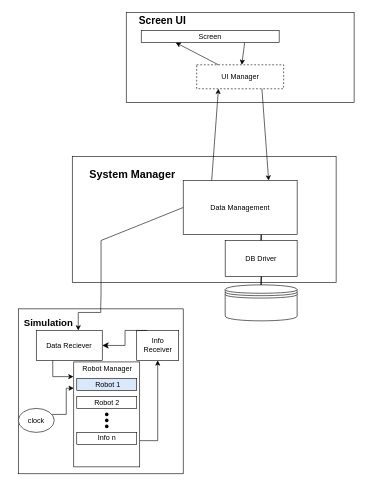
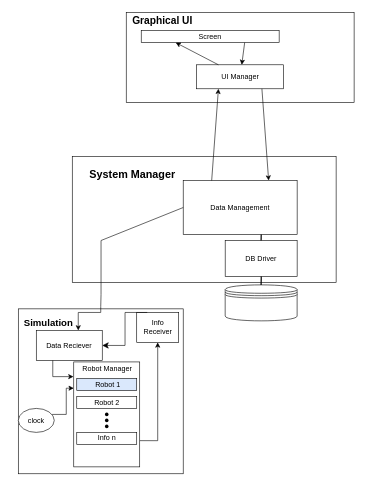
(163, 21) -> (163, 21)
(240, 77) -> (240, 77)
(158, 345) -> (158, 327)
